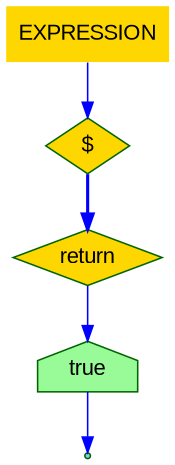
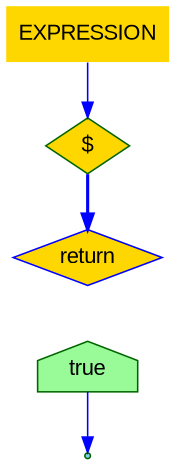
(88, 258) -> (88, 258)
(88, 306) -> none
